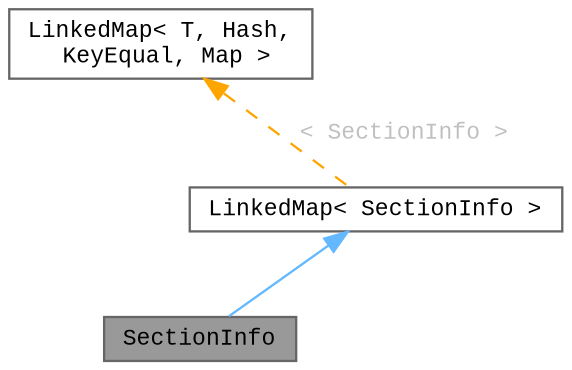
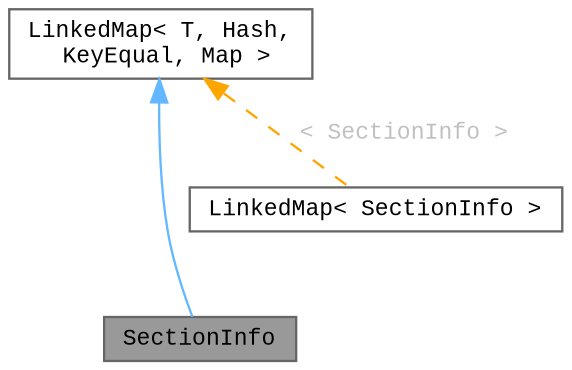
(279, 281) -> (165, 212)
